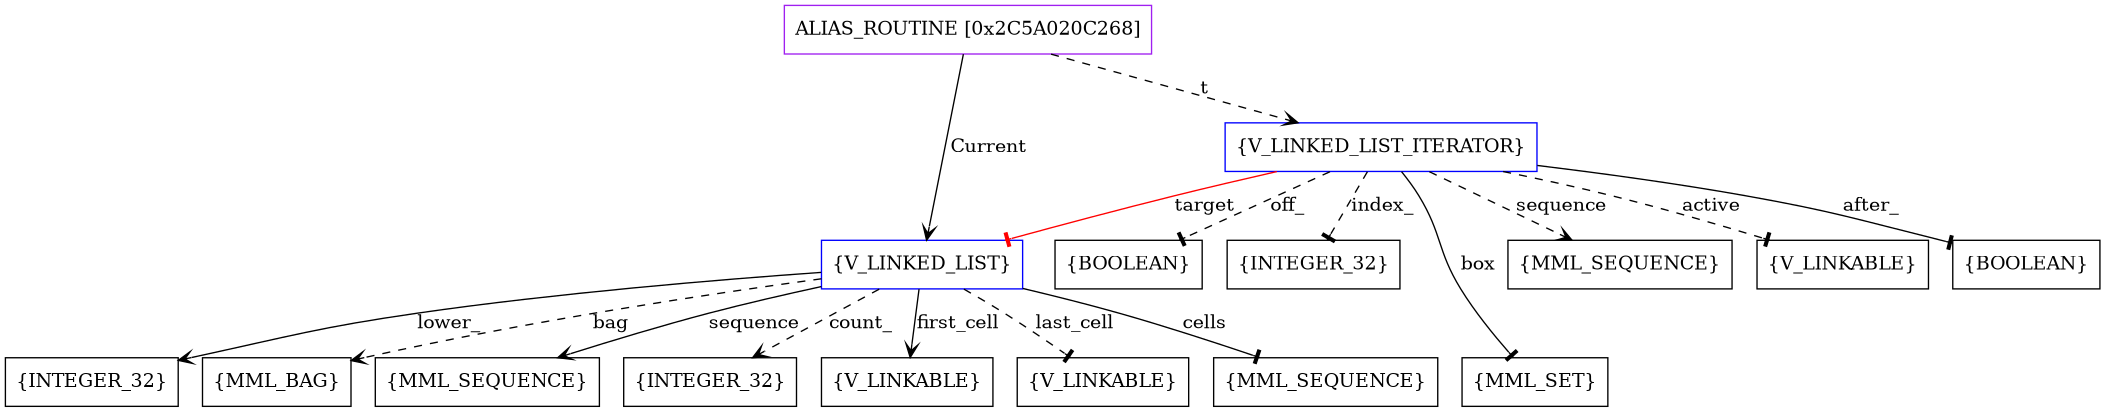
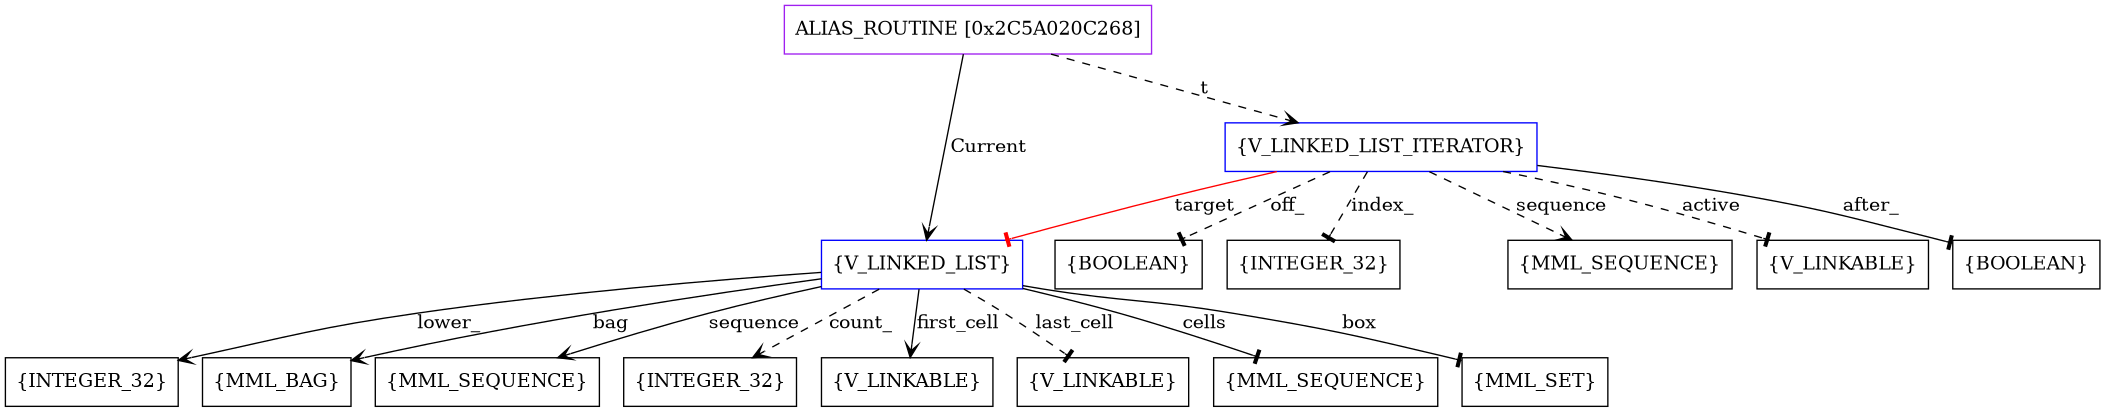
(1449, 266) -> (1240, 315)
(592, 314) -> (592, 314)
